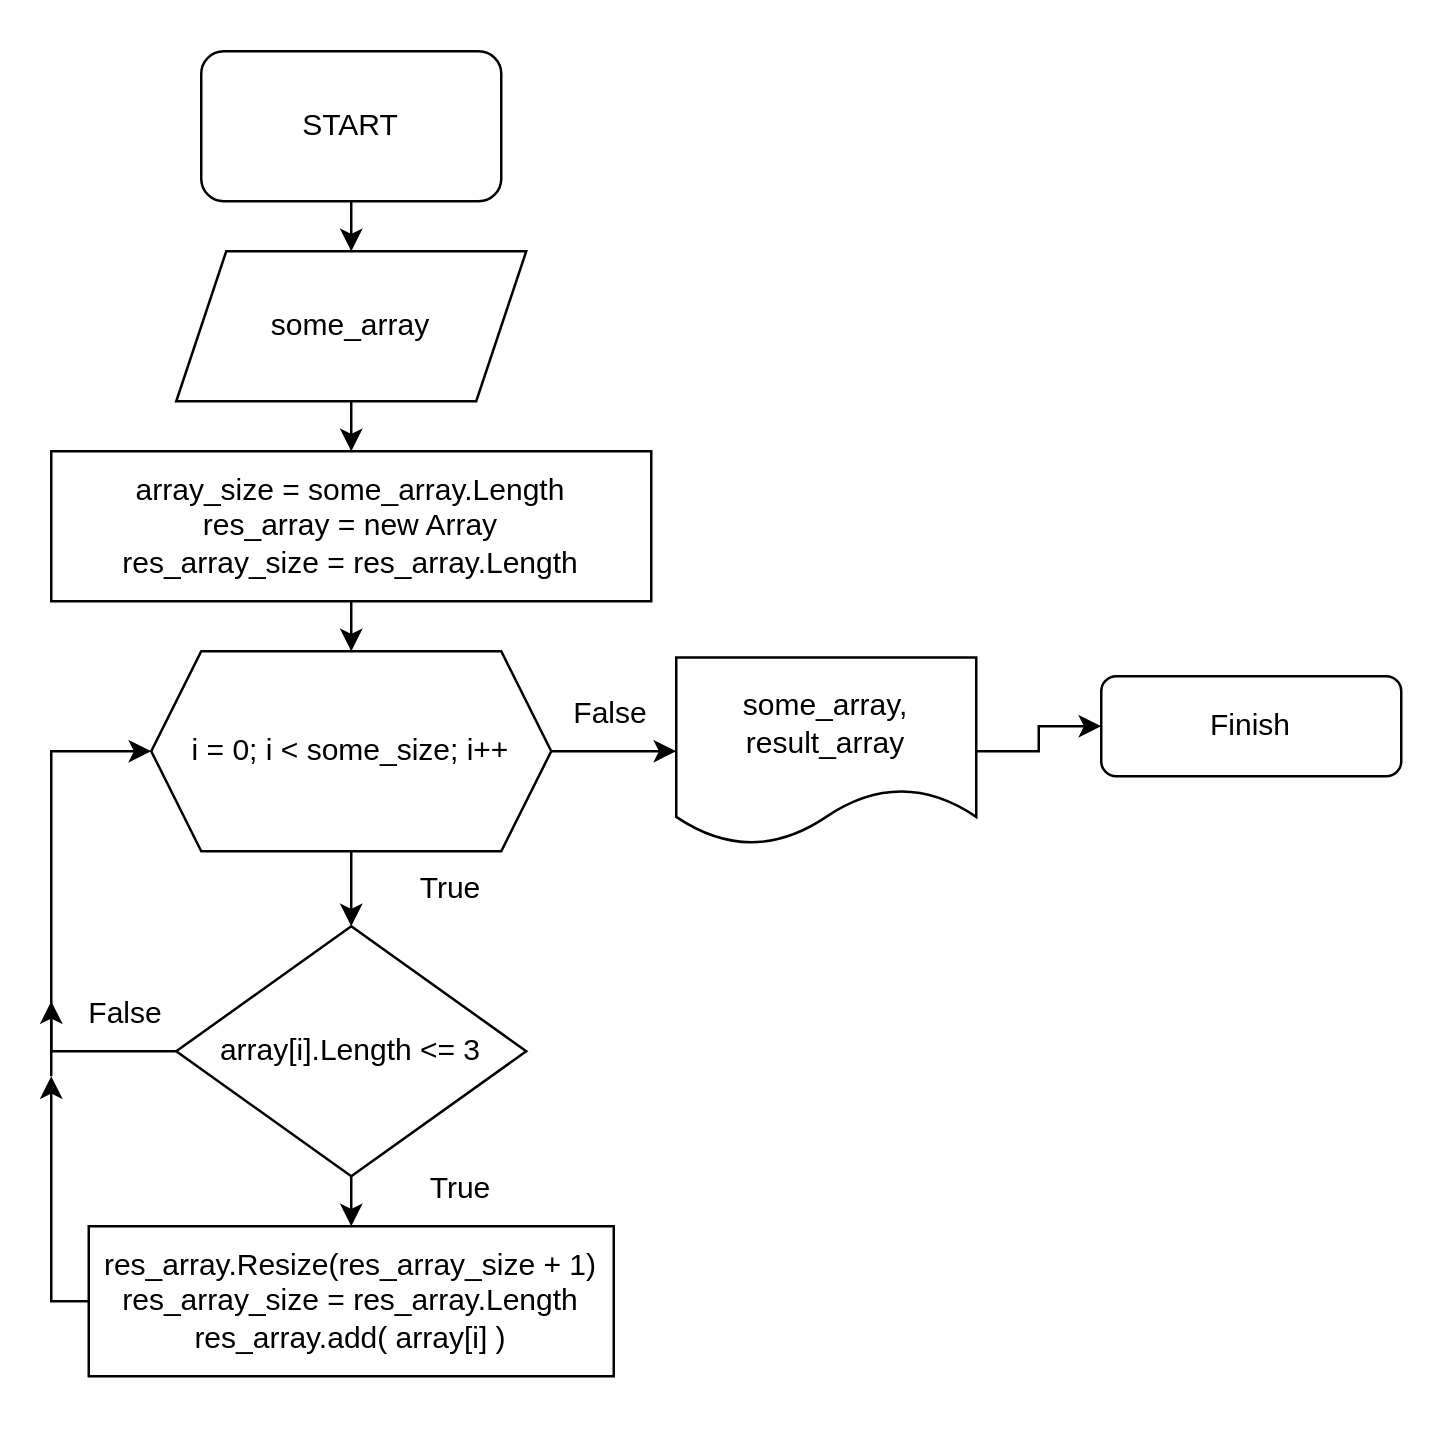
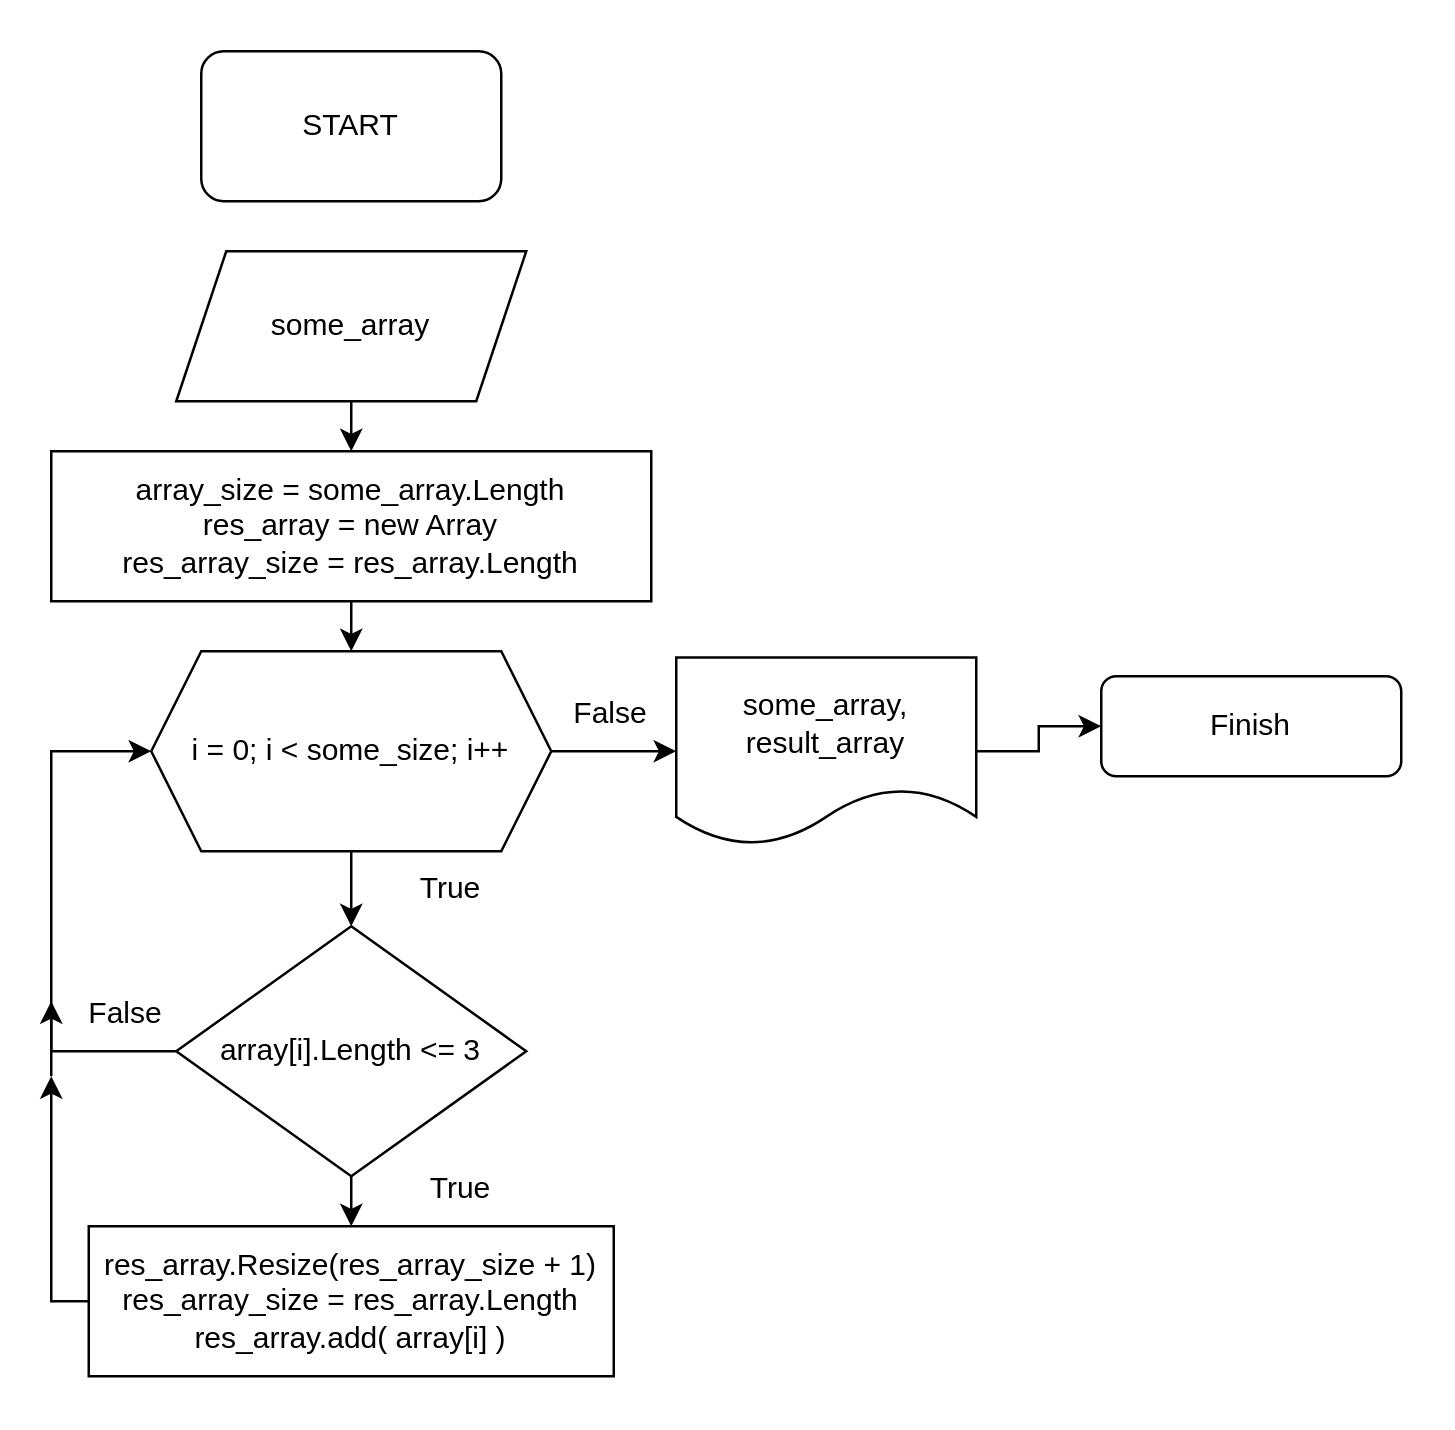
(351, 218) -> none
